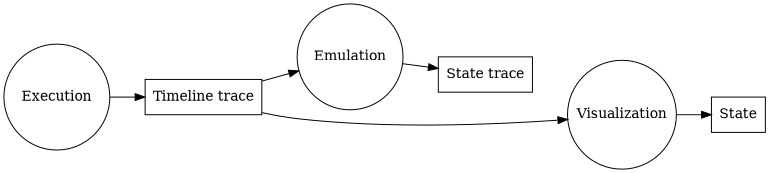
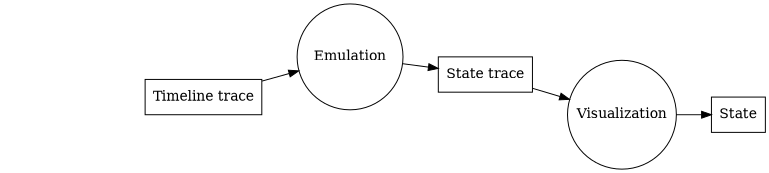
(57, 97) -> none
(409, 125) -> (546, 92)
